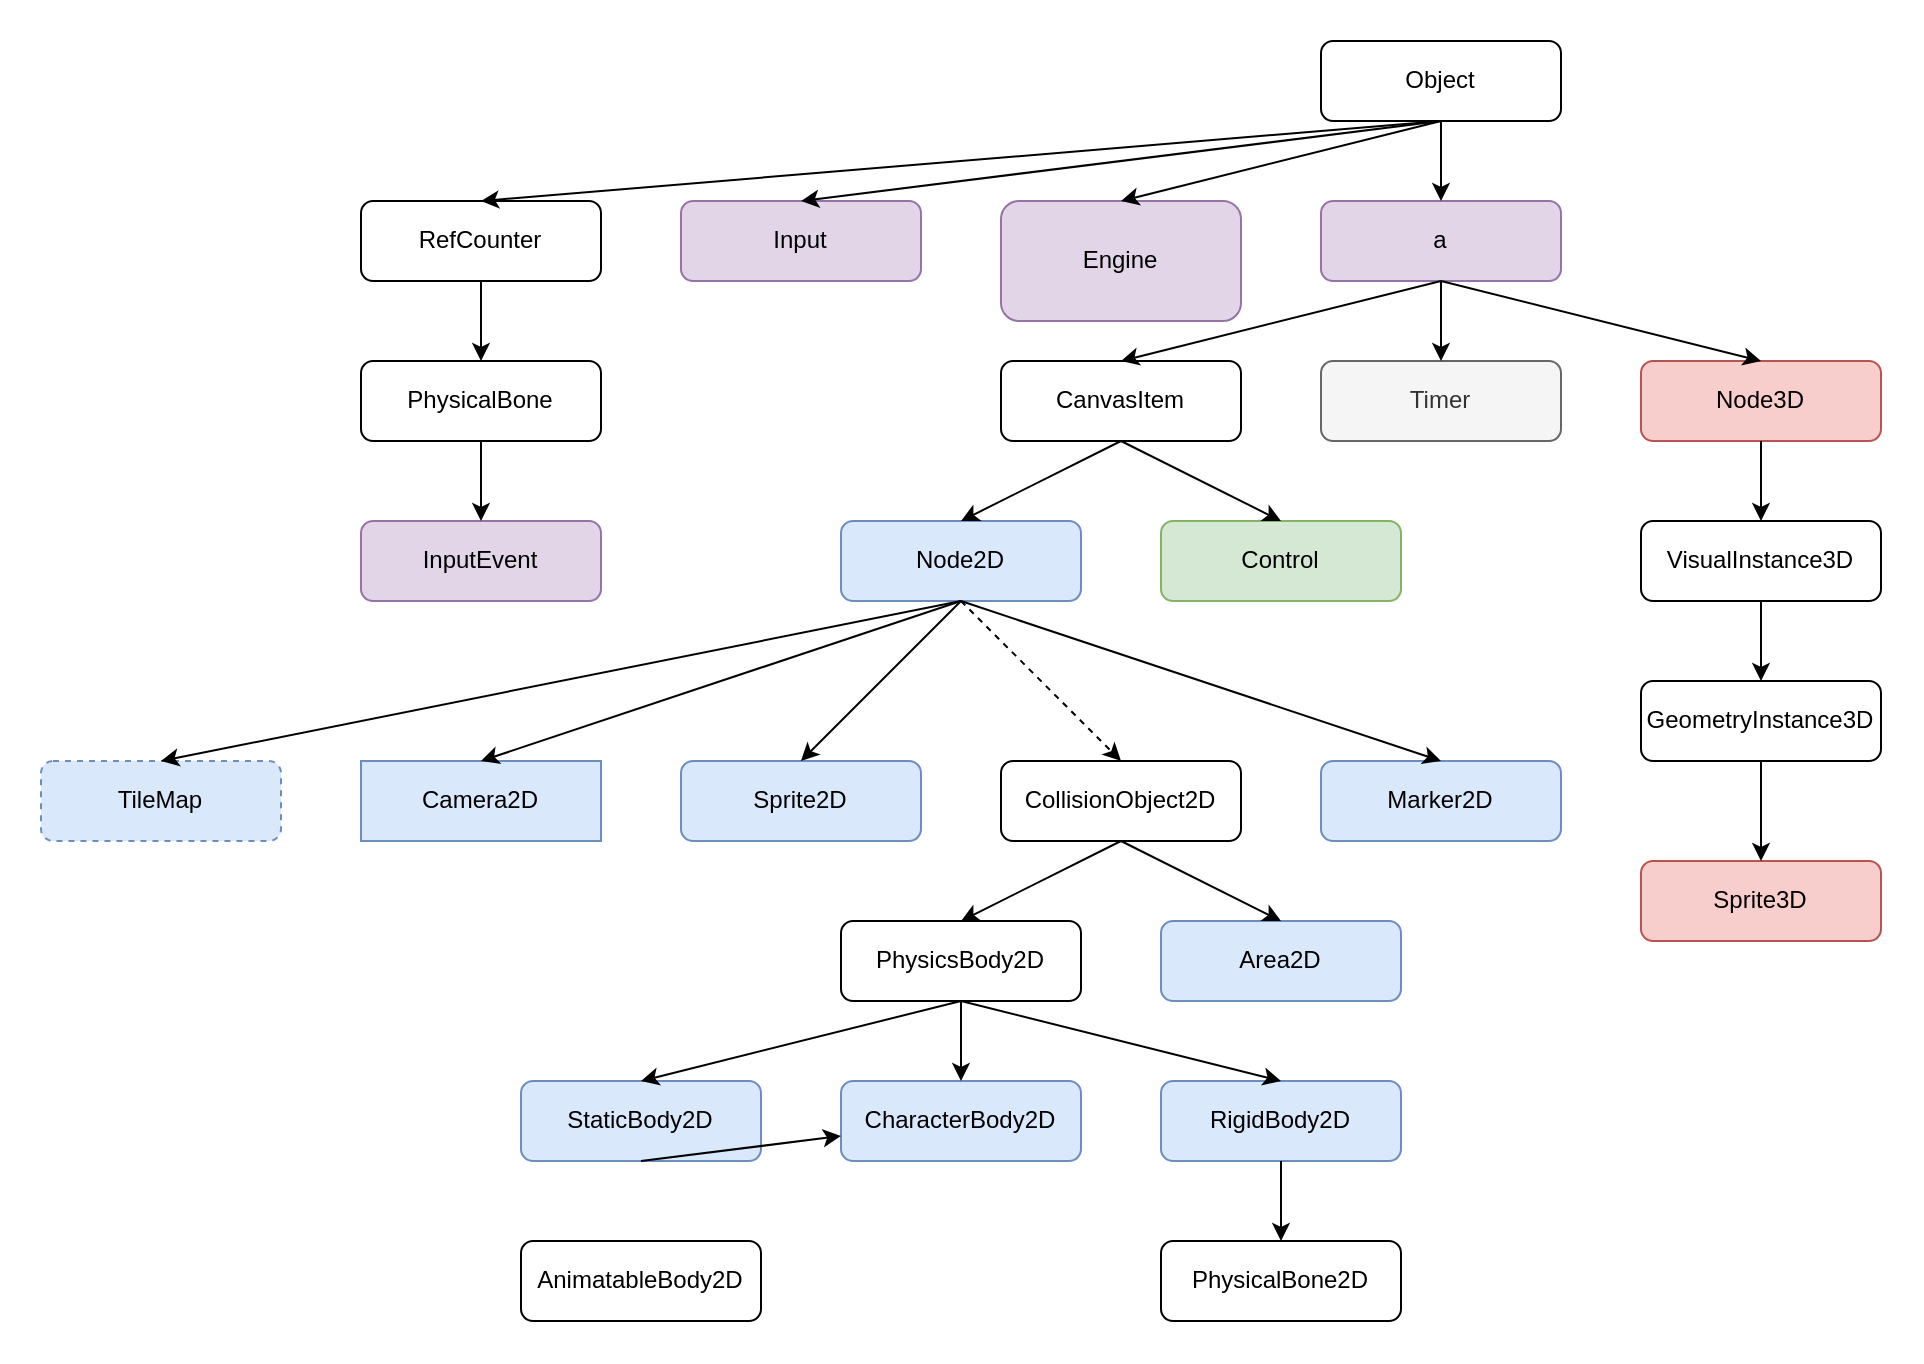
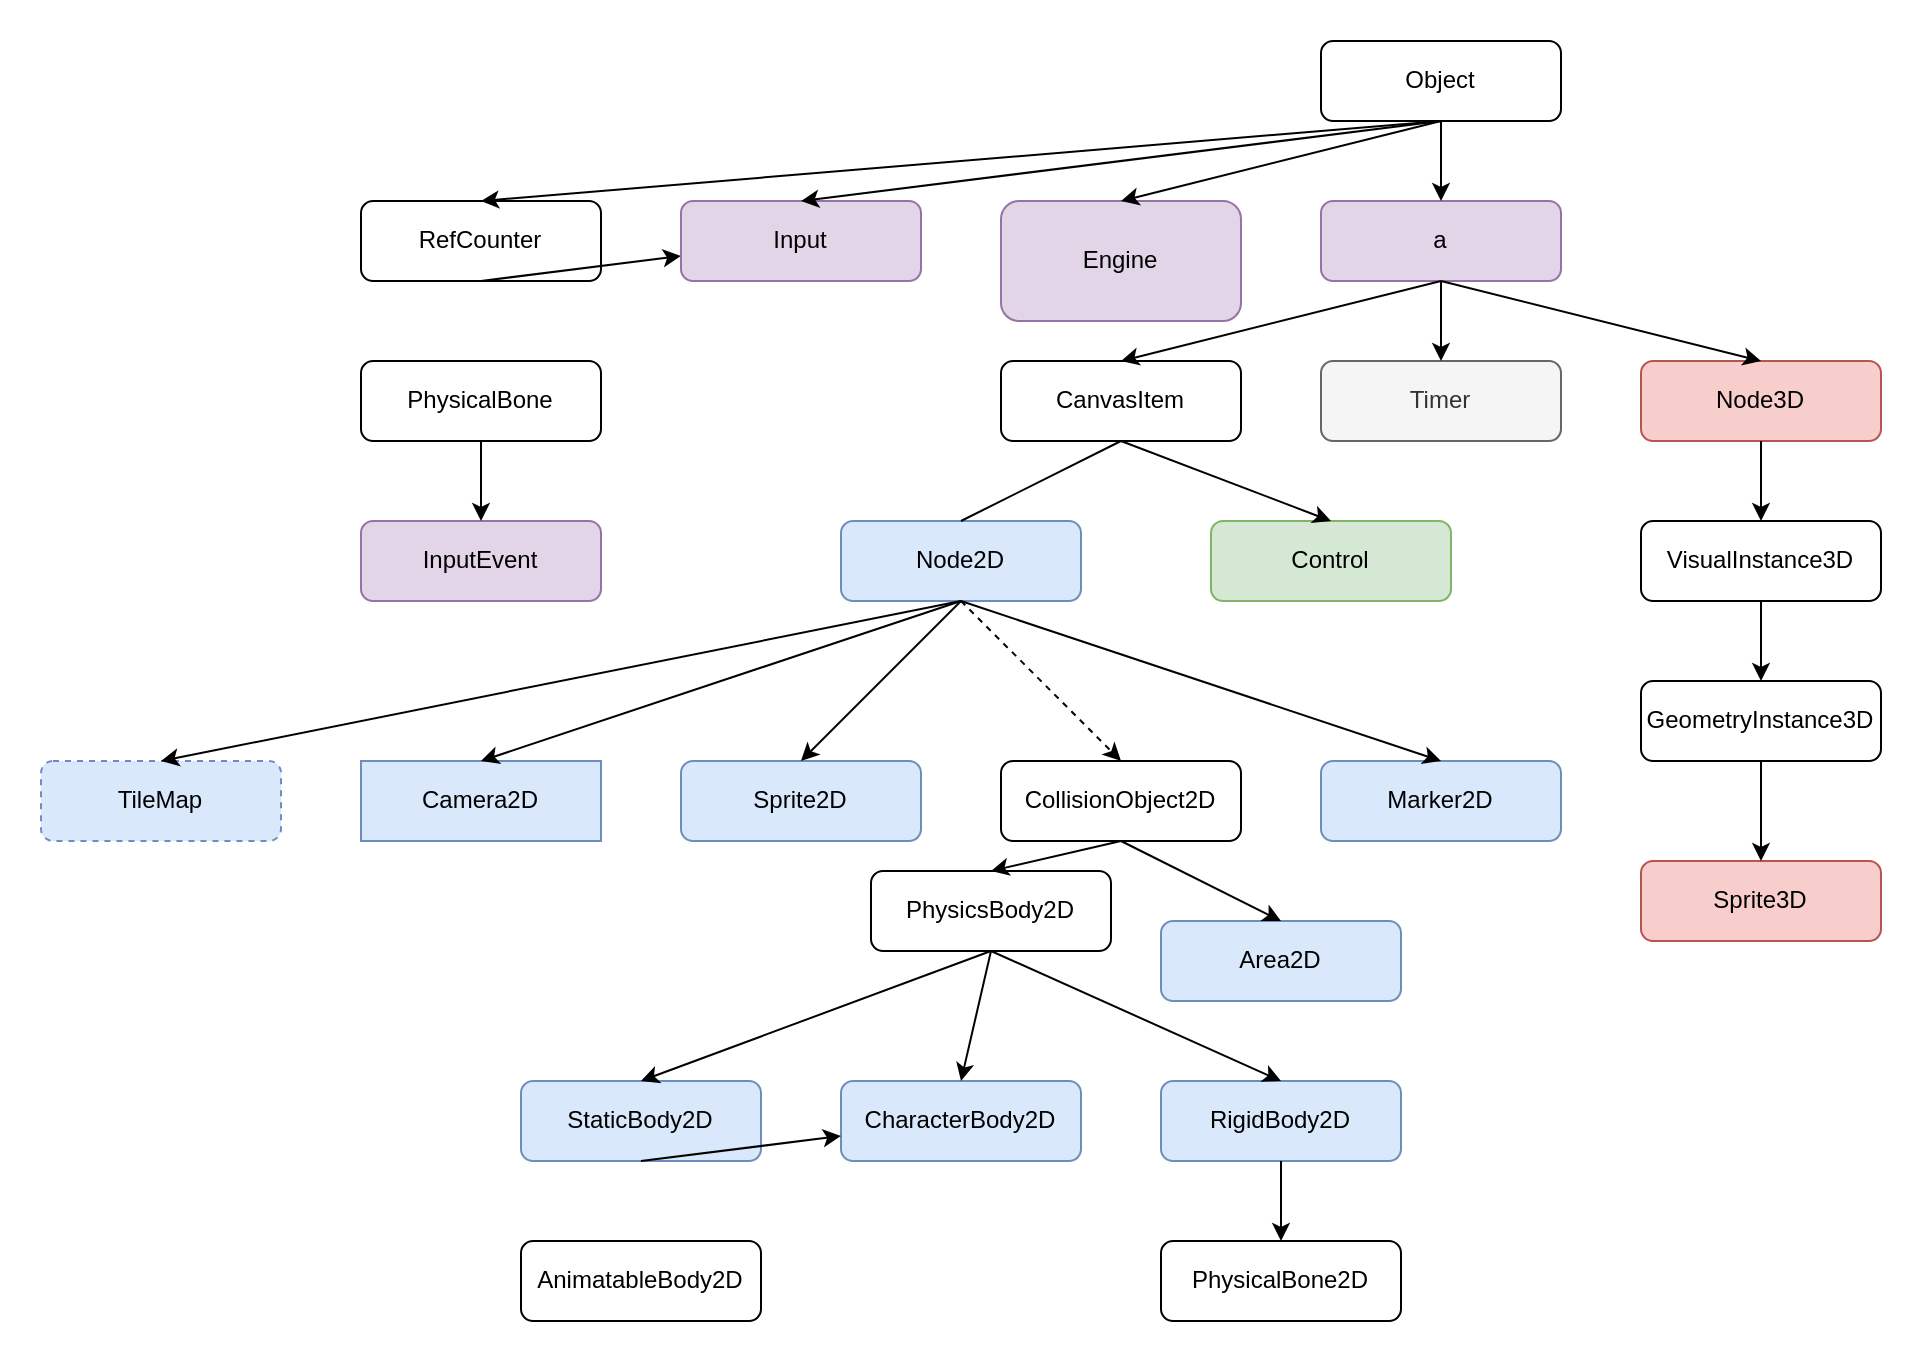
(481, 314) -> (575, 269)
(974, 514) -> (968, 517)
(1281, 561) -> (1331, 561)
(961, 961) -> (991, 911)
